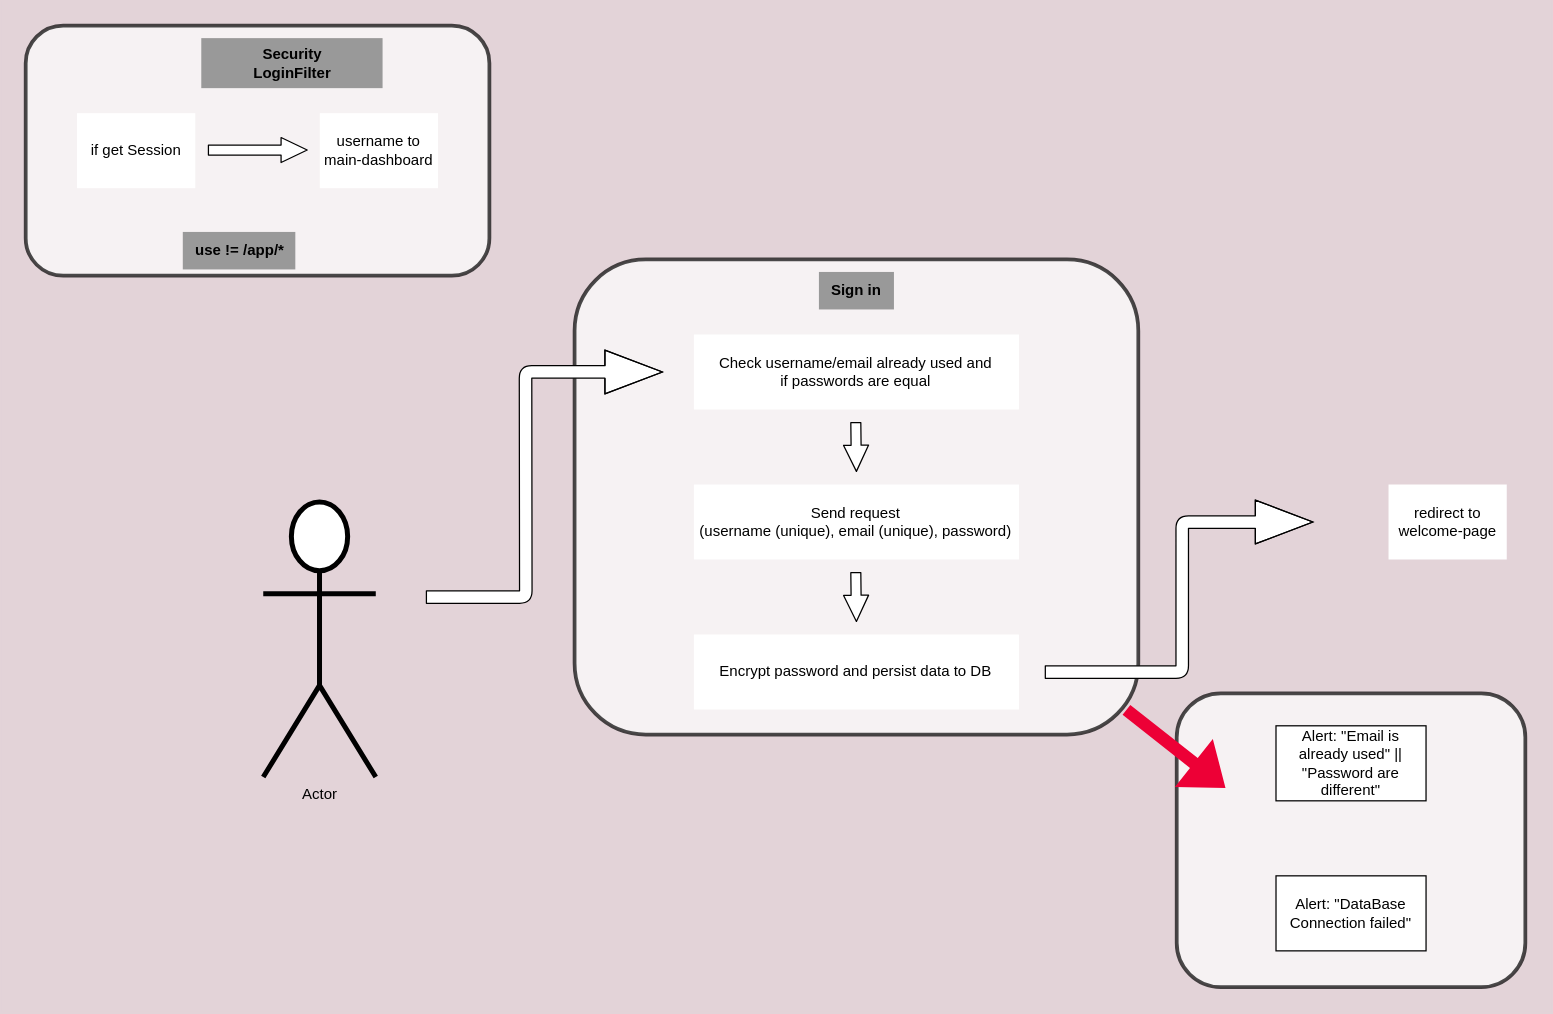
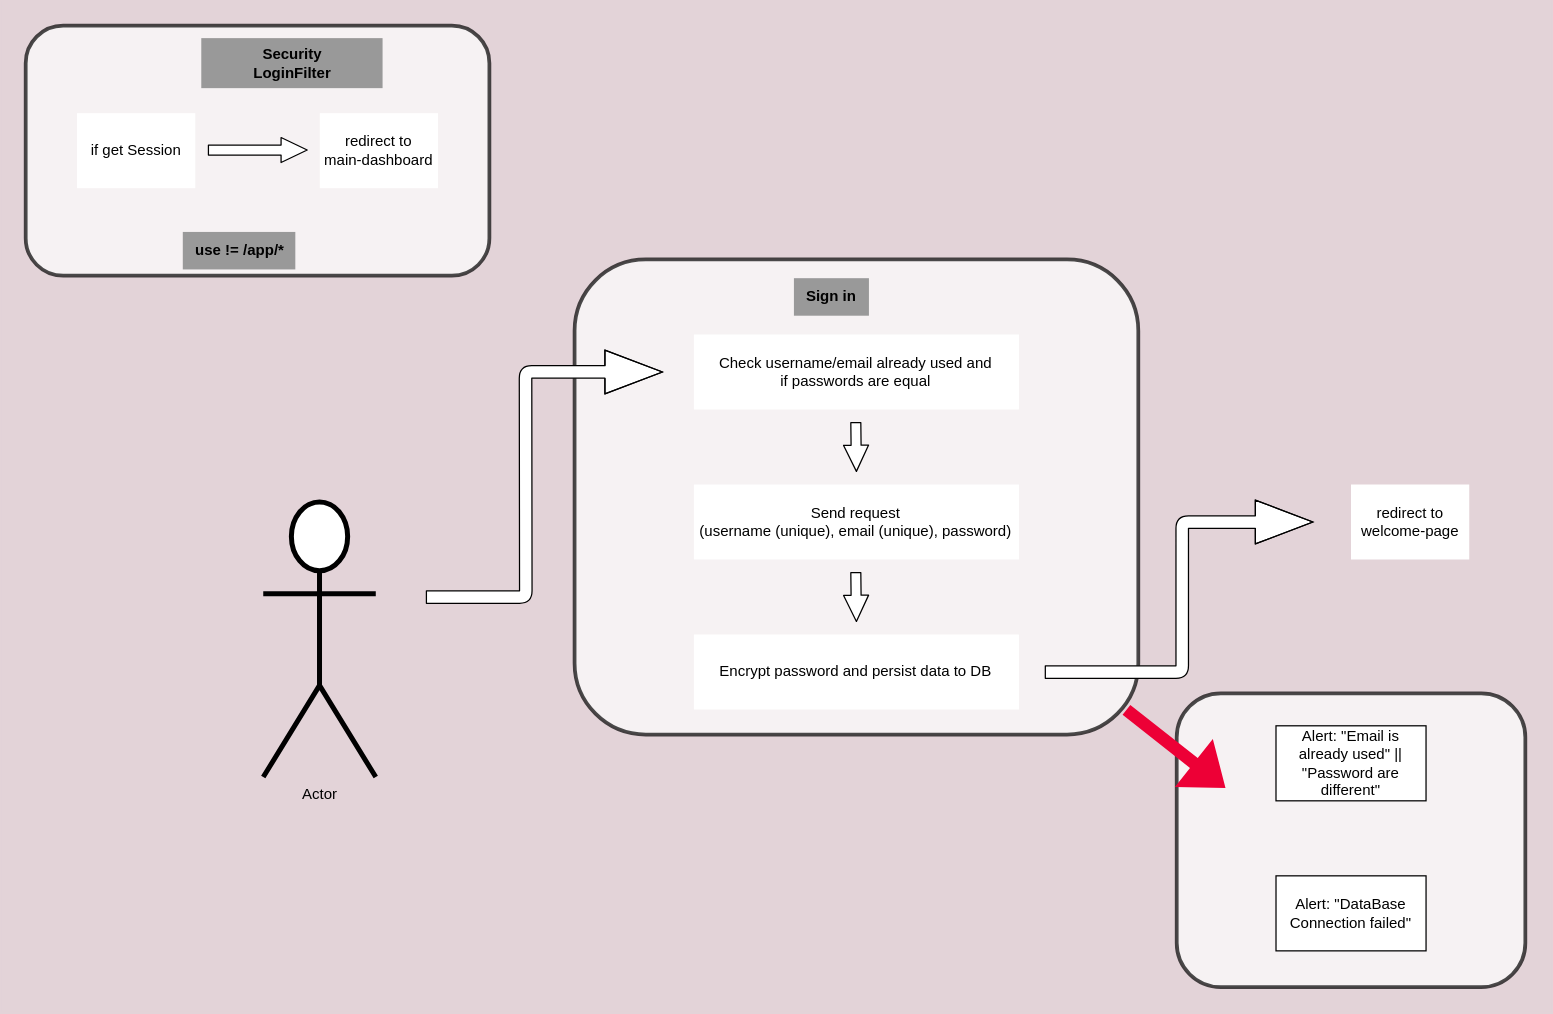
(379, 151) -> (379, 151)
(856, 291) -> (831, 297)
(1447, 522) -> (1410, 522)
